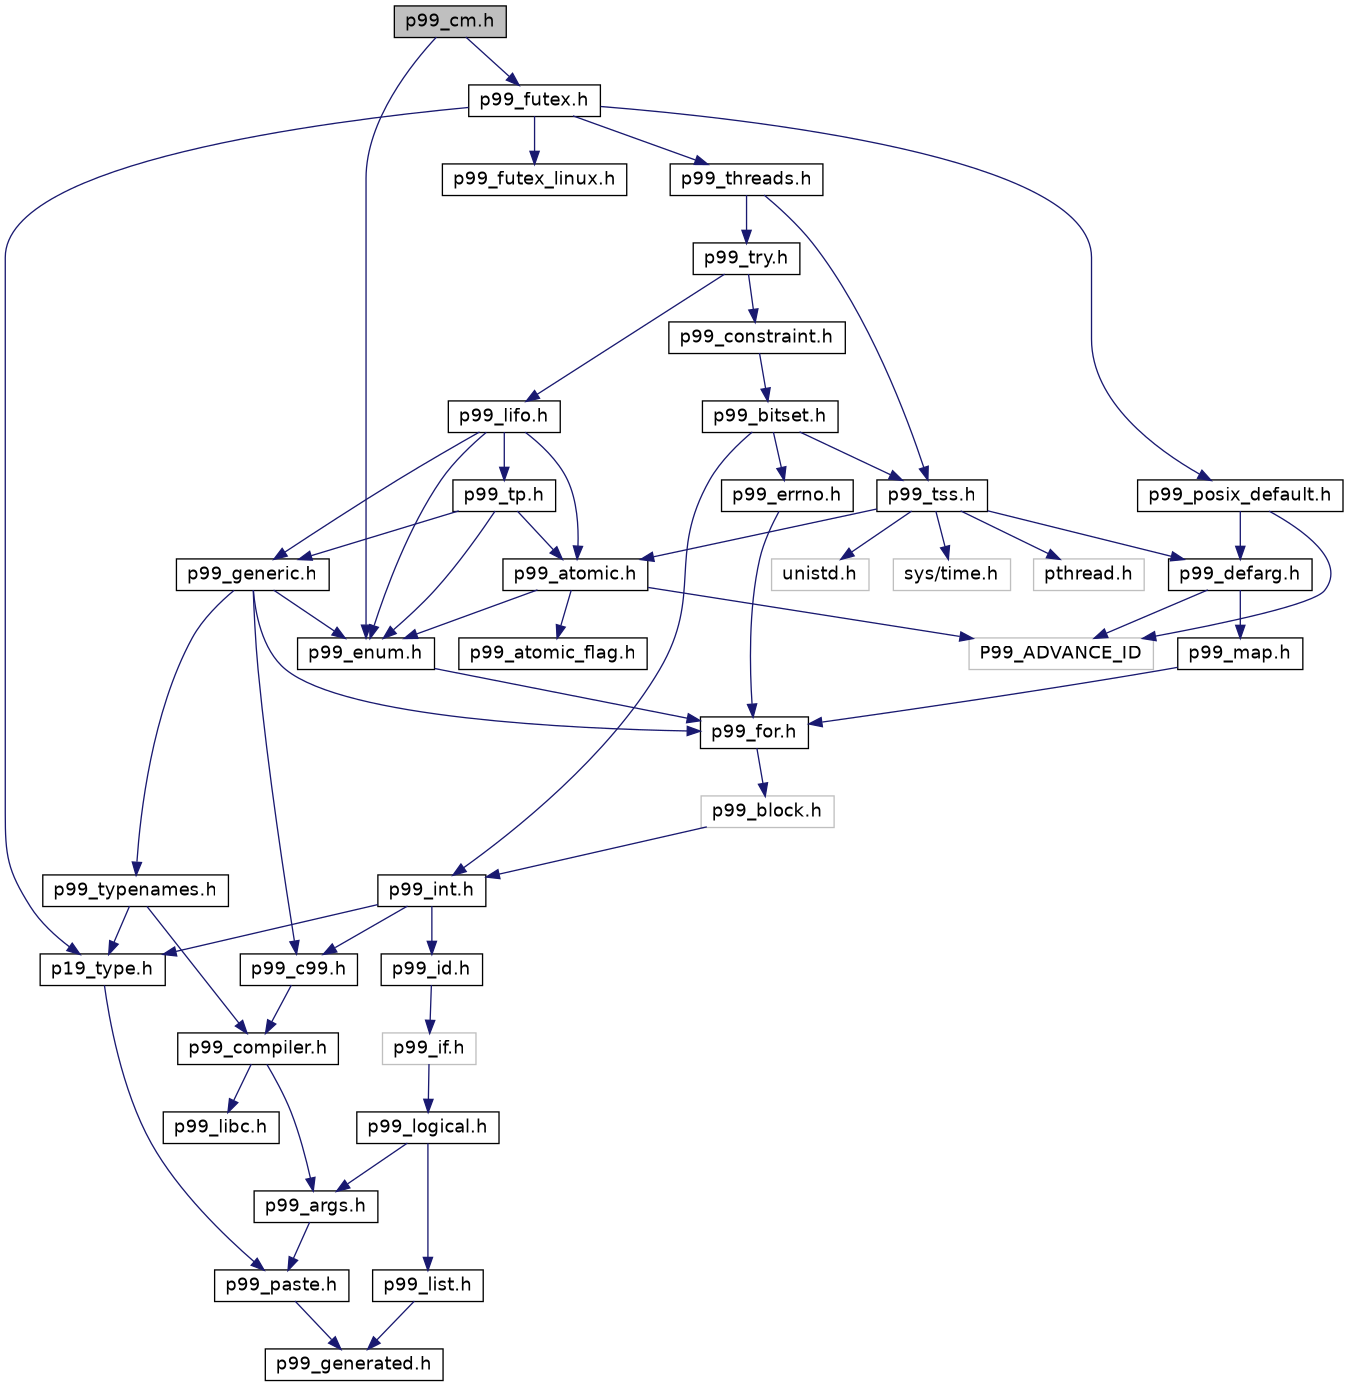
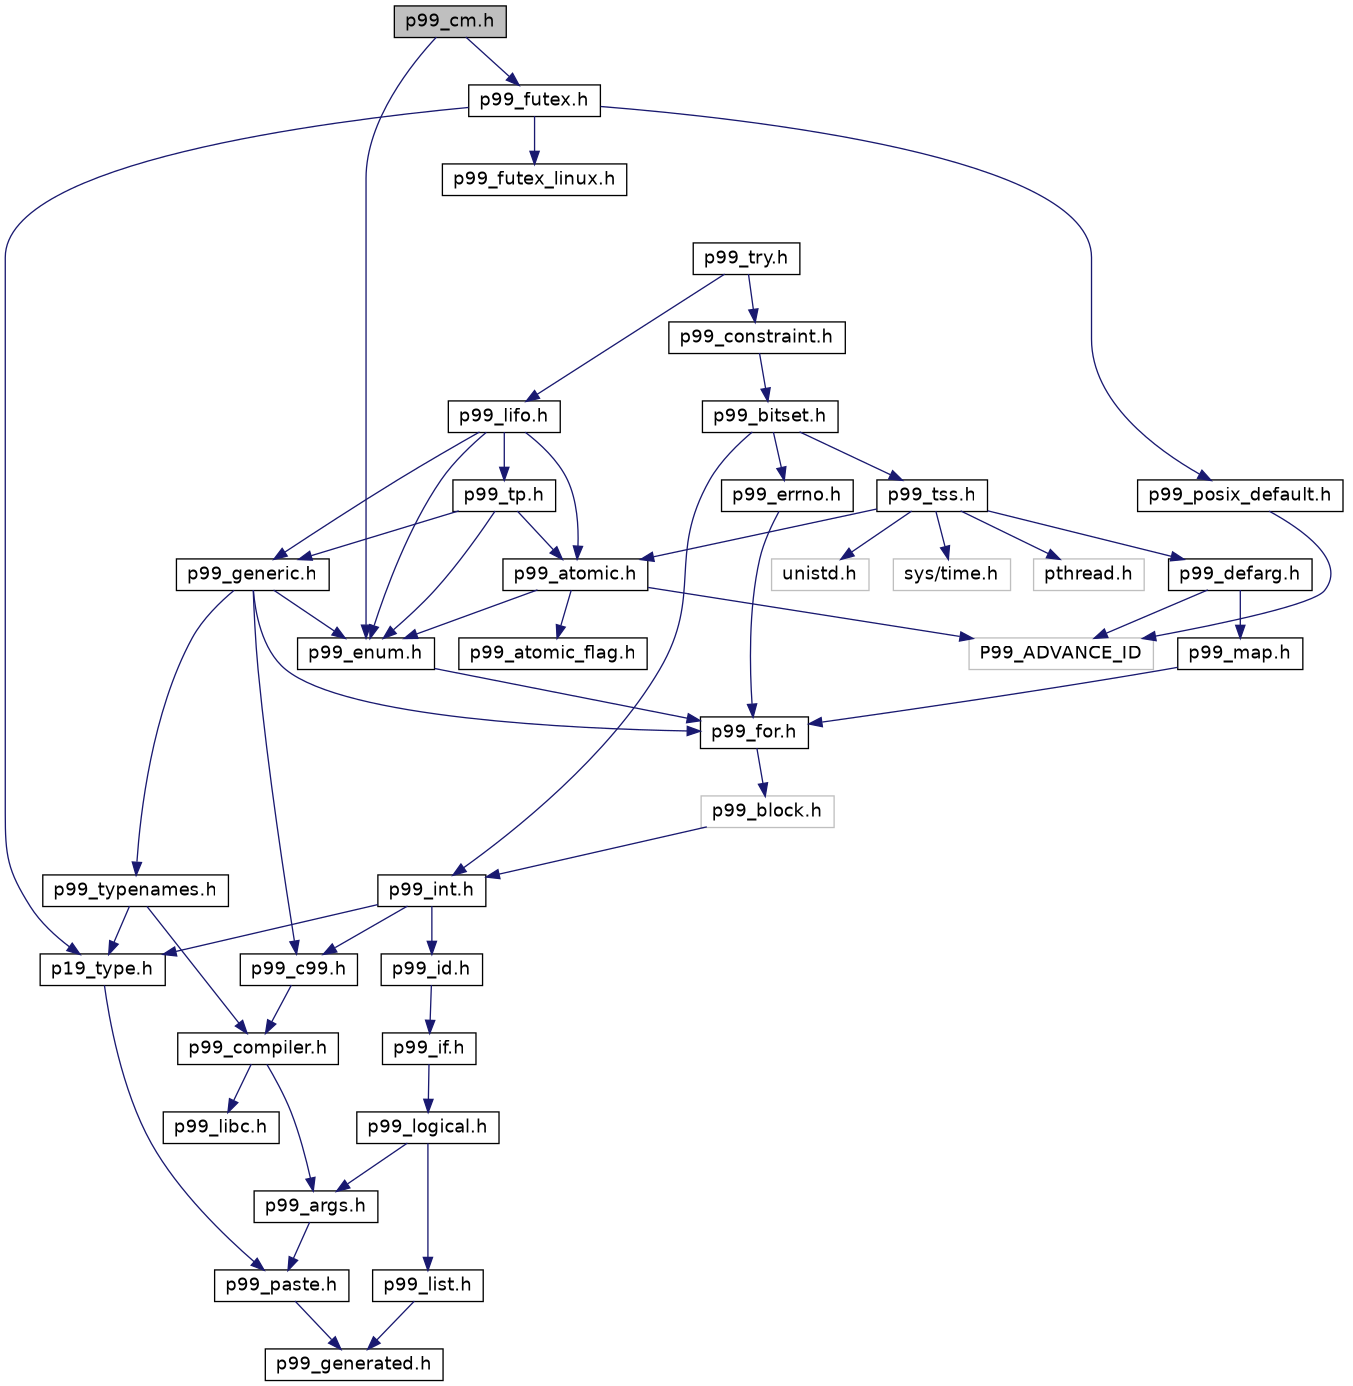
(747, 180) -> none
(1240, 529) -> none
(429, 1049) -> (429, 1049)
